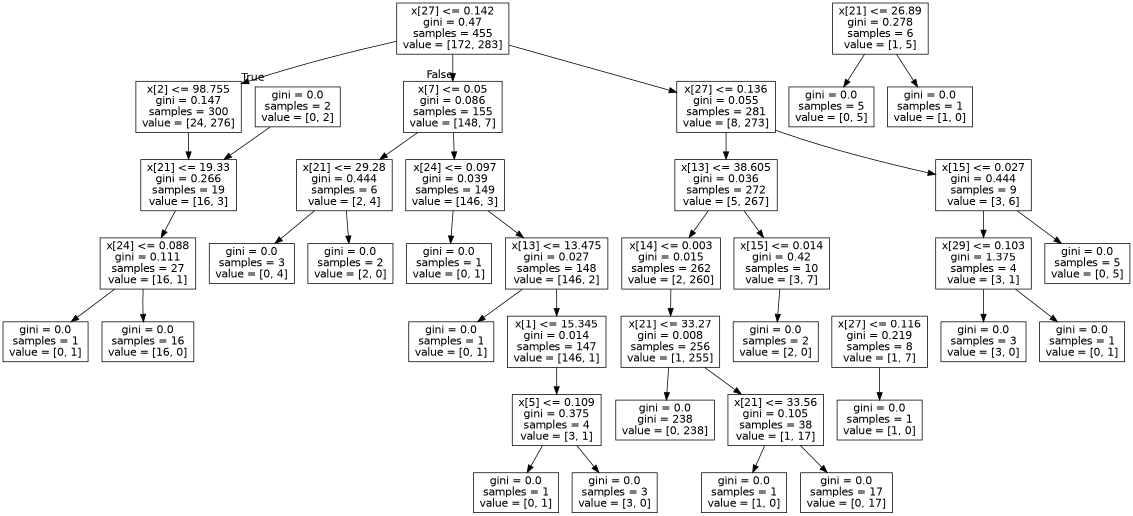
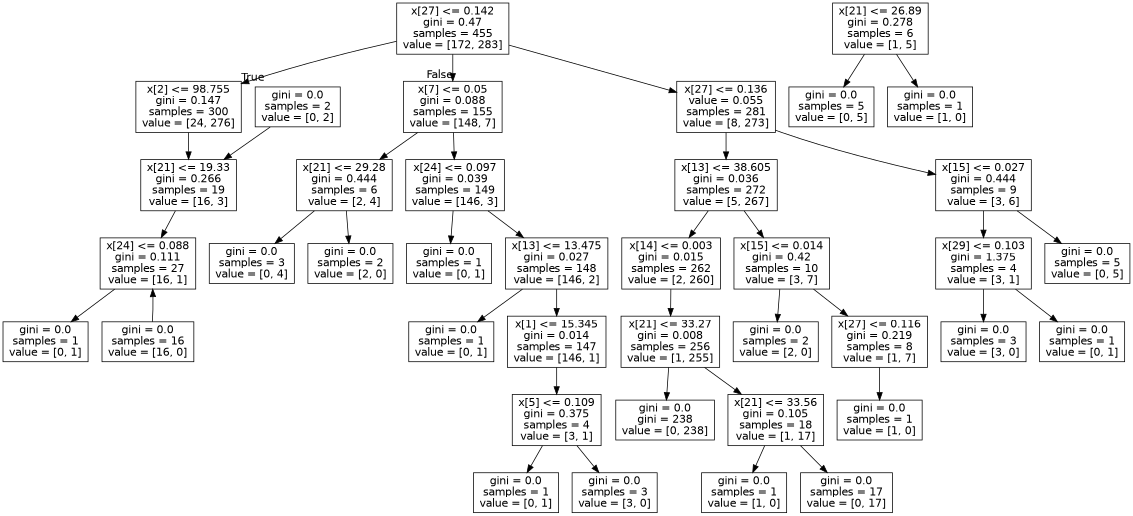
(453, 107) -> (453, 107)
(726, 107) -> (726, 107)
none -> (828, 300)
(143, 302) -> (153, 309)
(776, 420) -> (776, 420)
